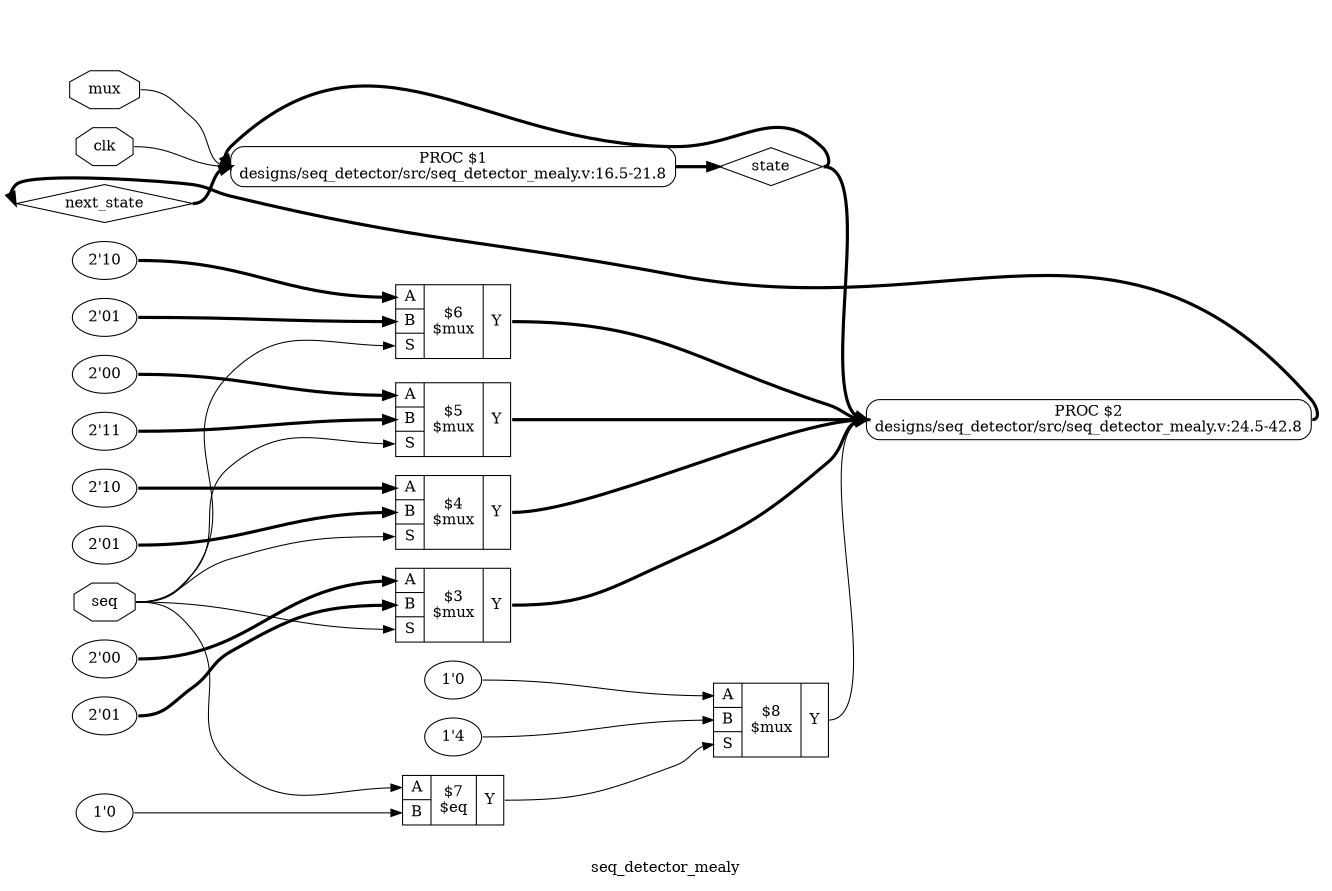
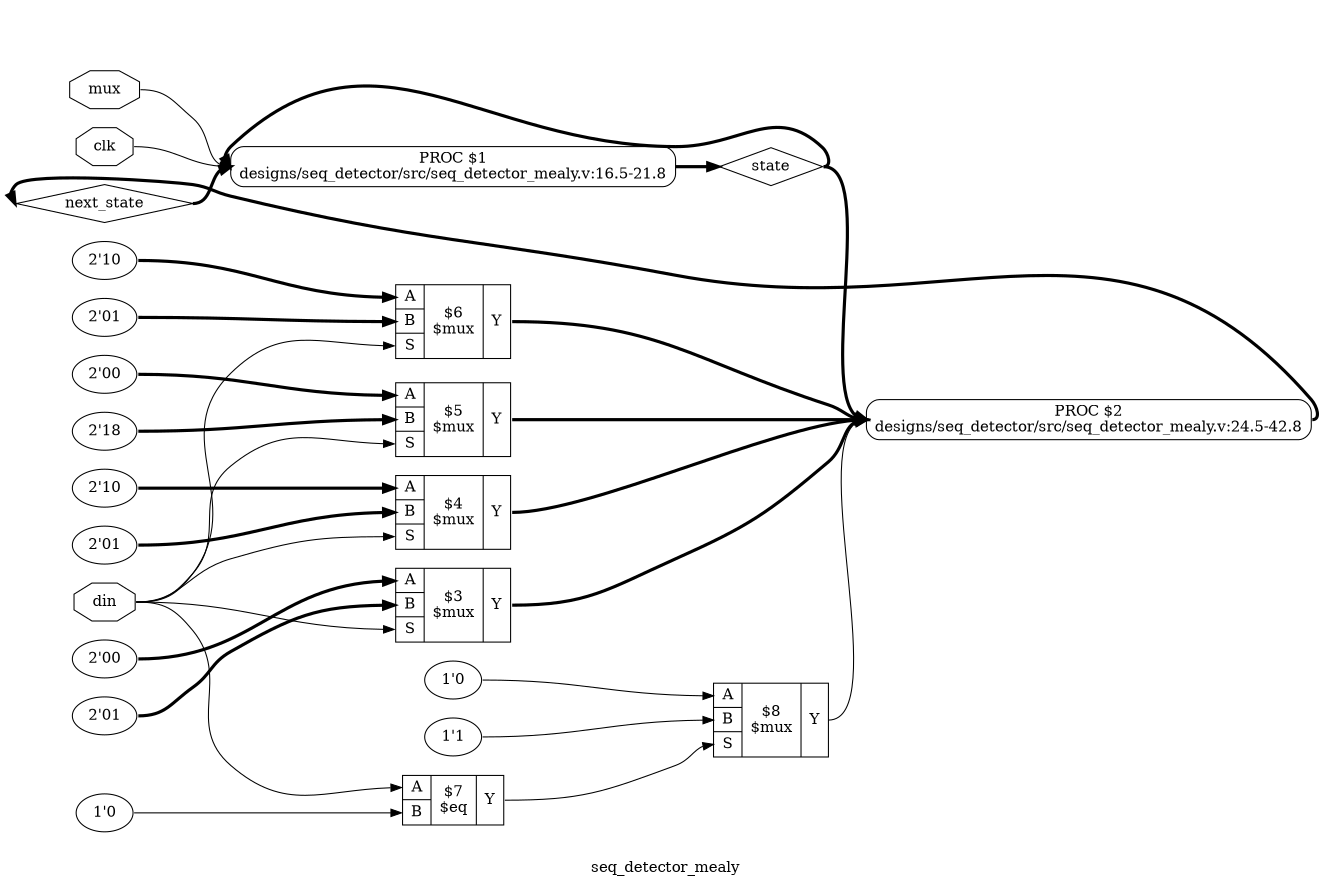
(105, 431) -> (105, 431)
(105, 602) -> (105, 602)
(453, 737) -> (453, 737)
